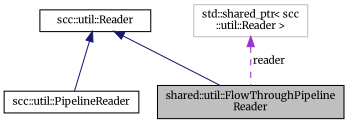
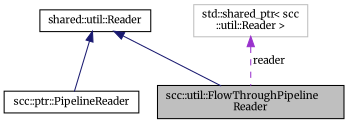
(95, 21) -> (95, 21)
(71, 102) -> (71, 102)
(251, 102) -> (251, 102)
